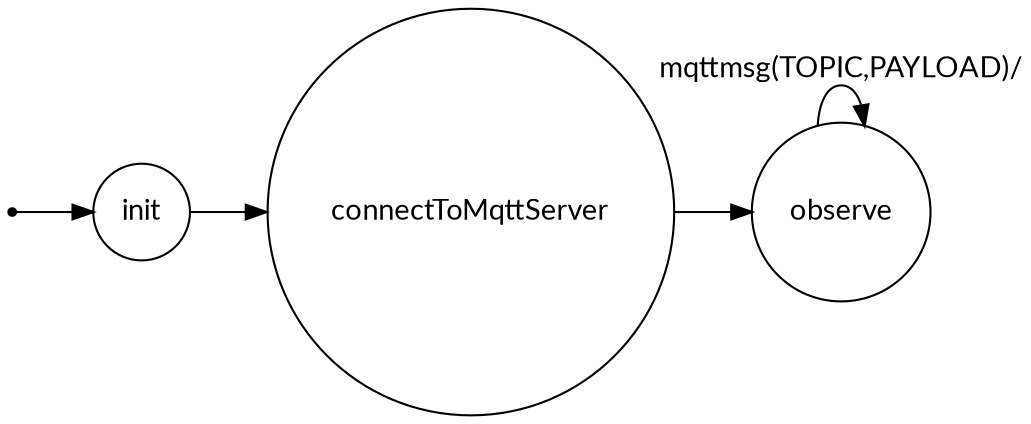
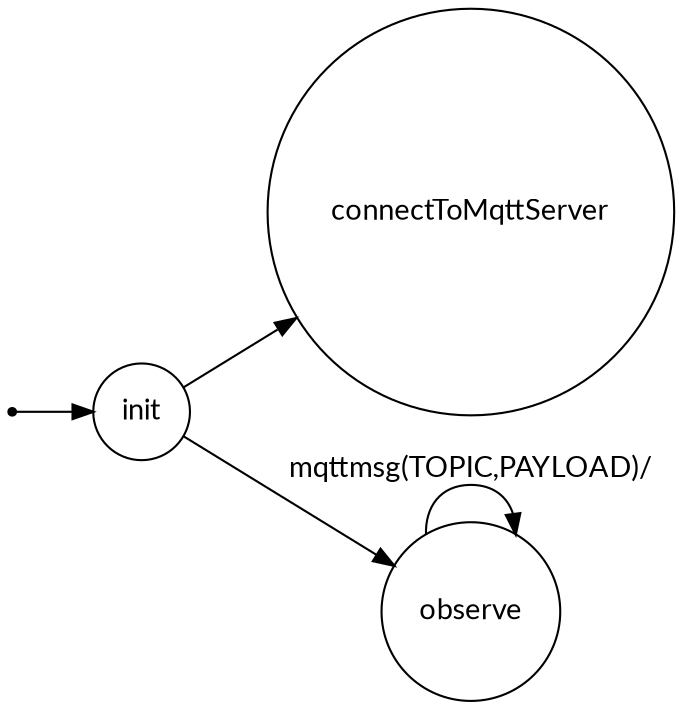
(703, 212) -> (280, 496)
